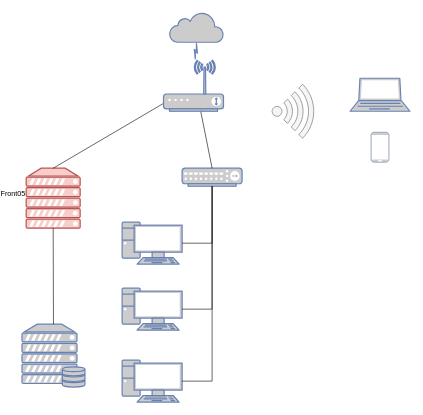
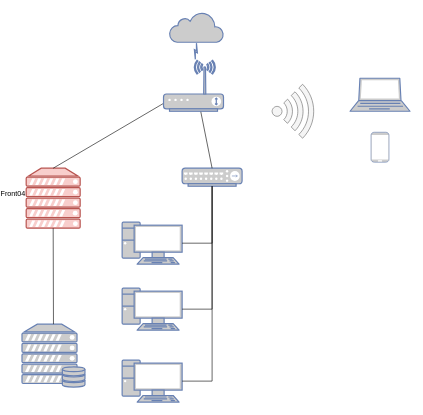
(11, 198) -> (11, 198)
